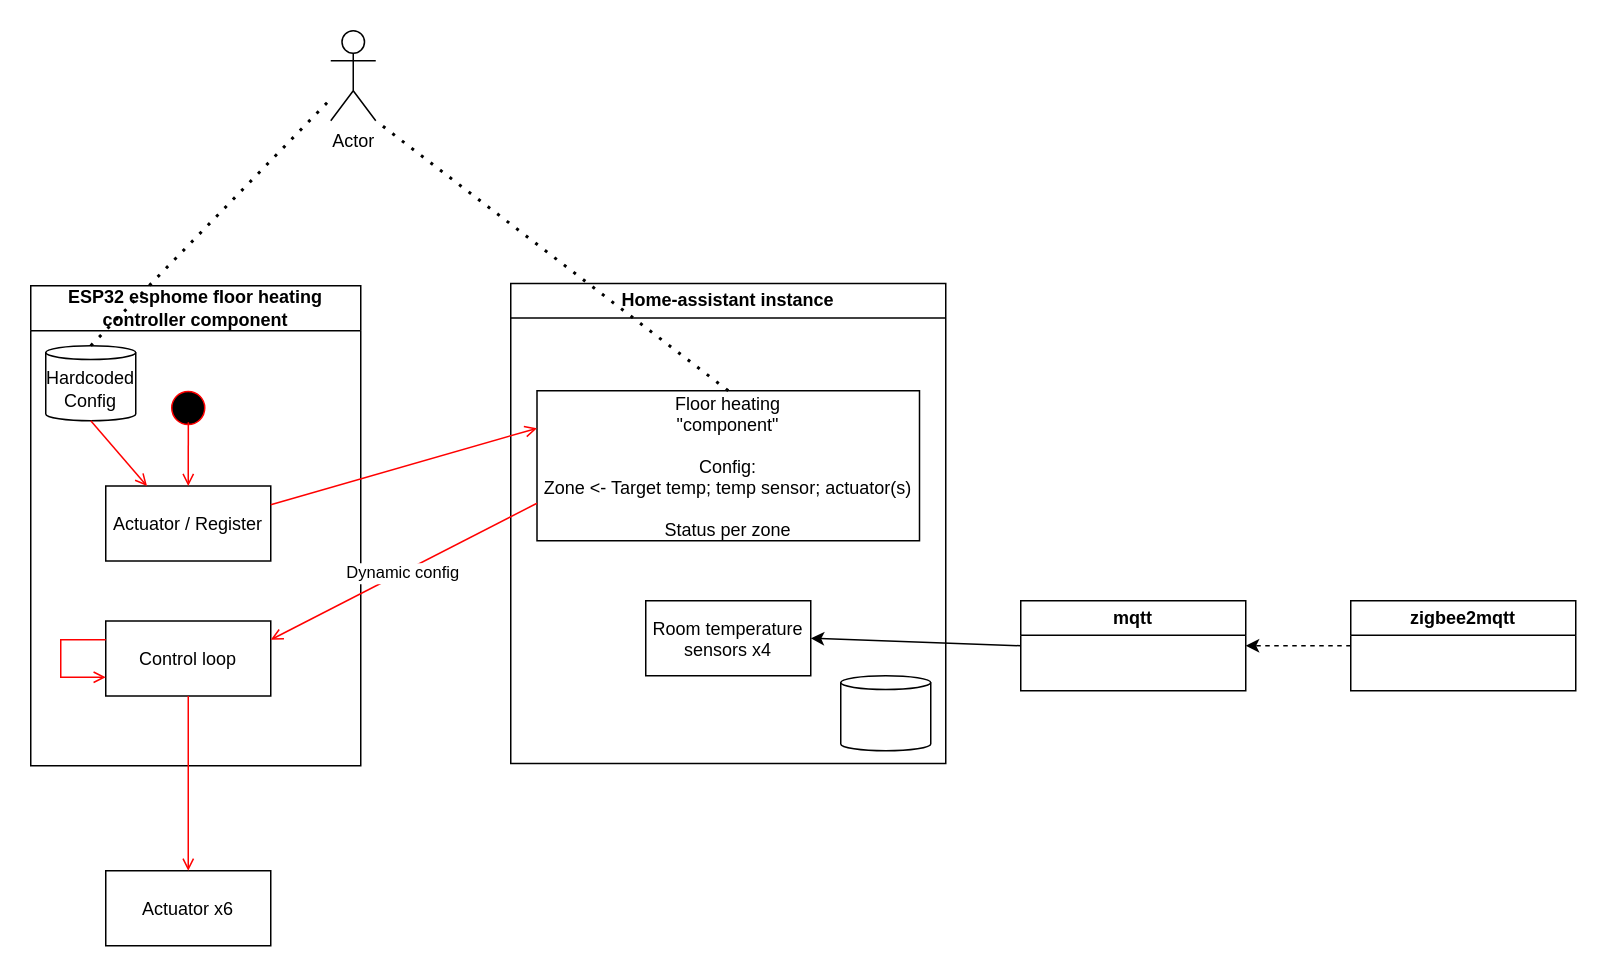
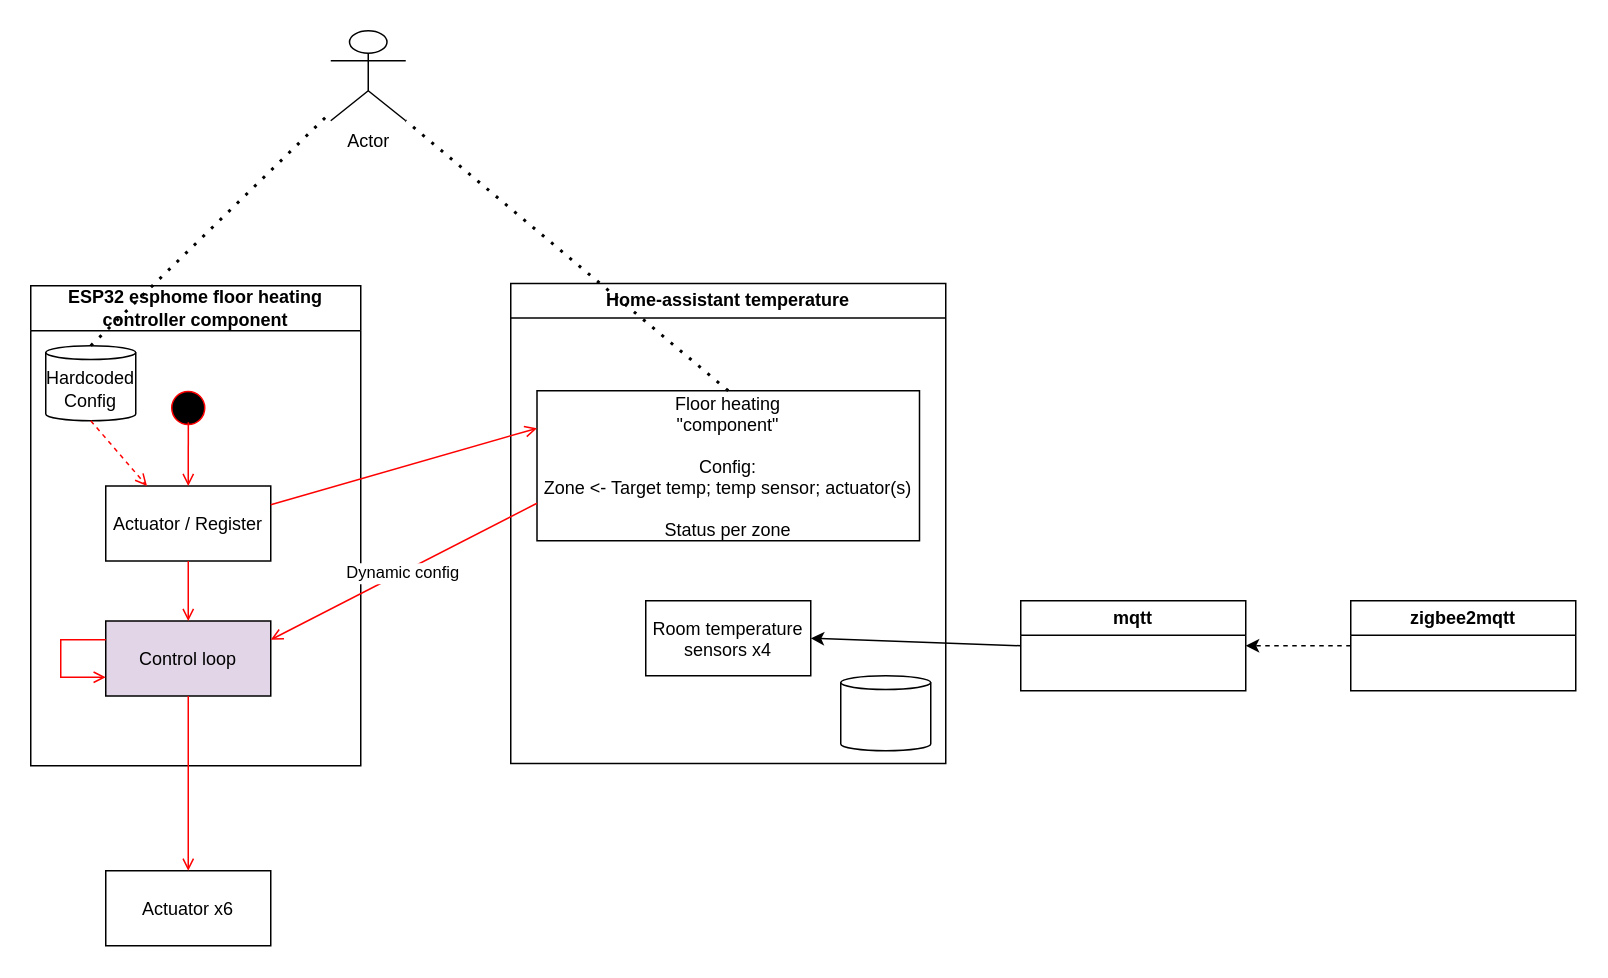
(353, 76) -> (368, 76)
(728, 301) -> (728, 301)
(118, 453) -> (118, 453)
none -> (188, 589)
(188, 659) -> (188, 659)
